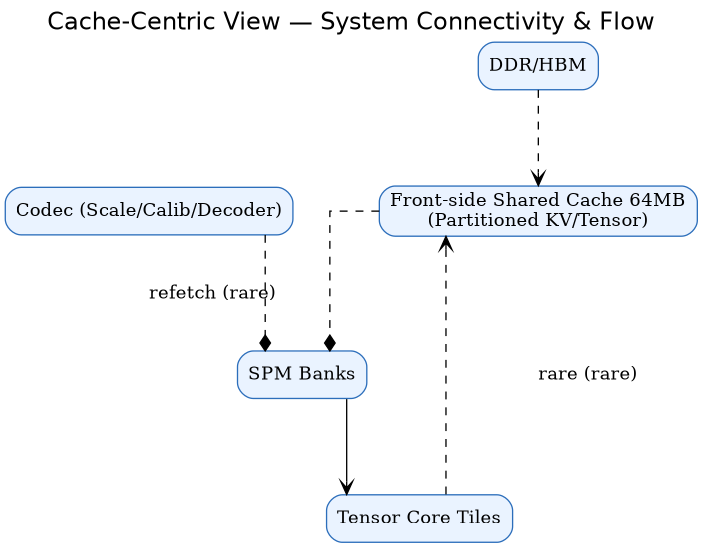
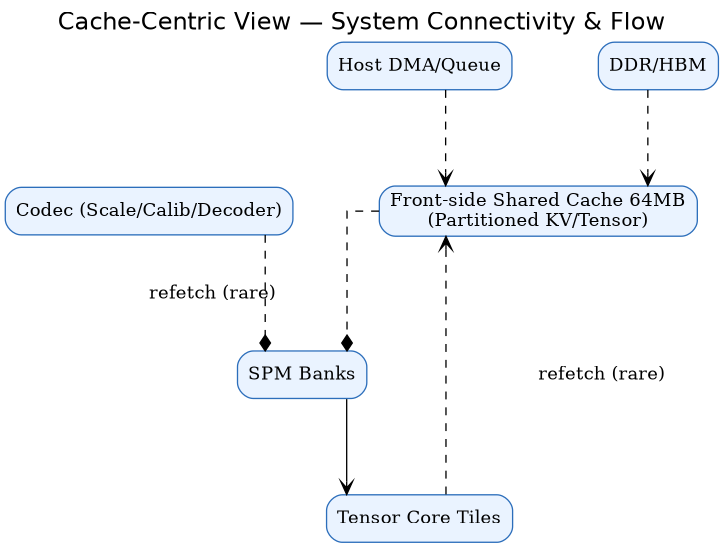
none -> (420, 66)
(588, 375) -> (602, 375)
